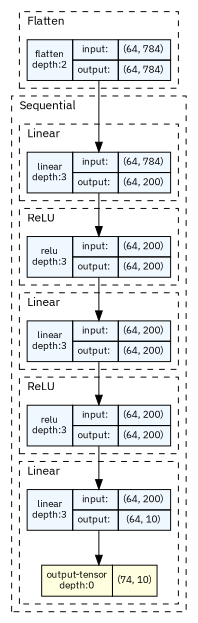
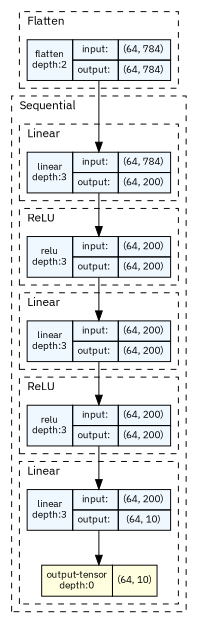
(135, 580) -> (135, 580)
